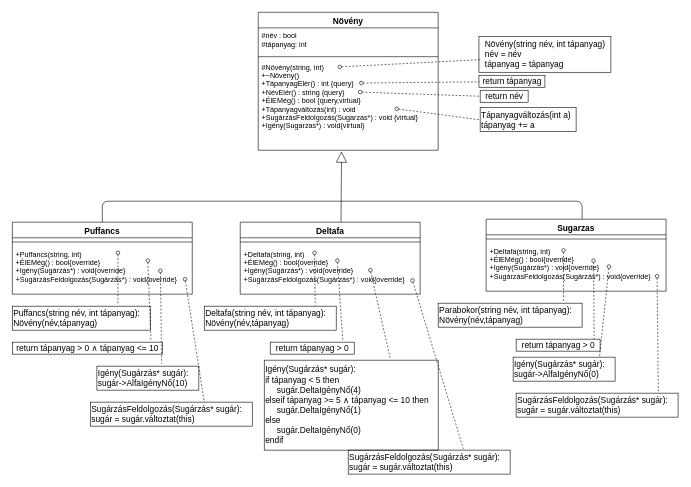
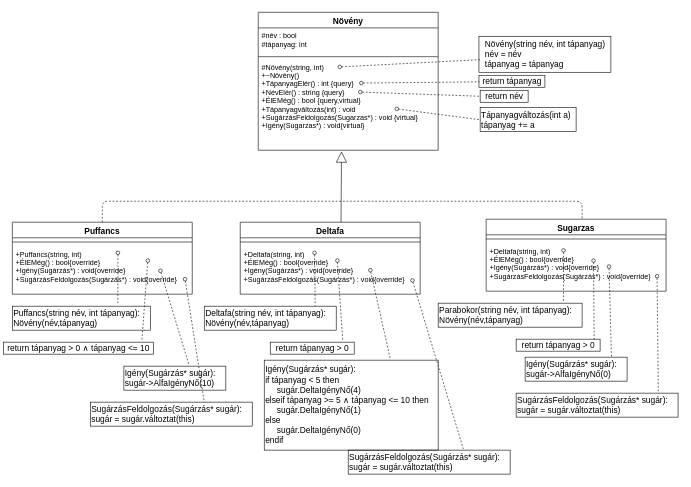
(339, 201) -> (339, 201)
(87, 348) -> (78, 348)
(564, 369) -> (576, 369)
(148, 378) -> (175, 378)
